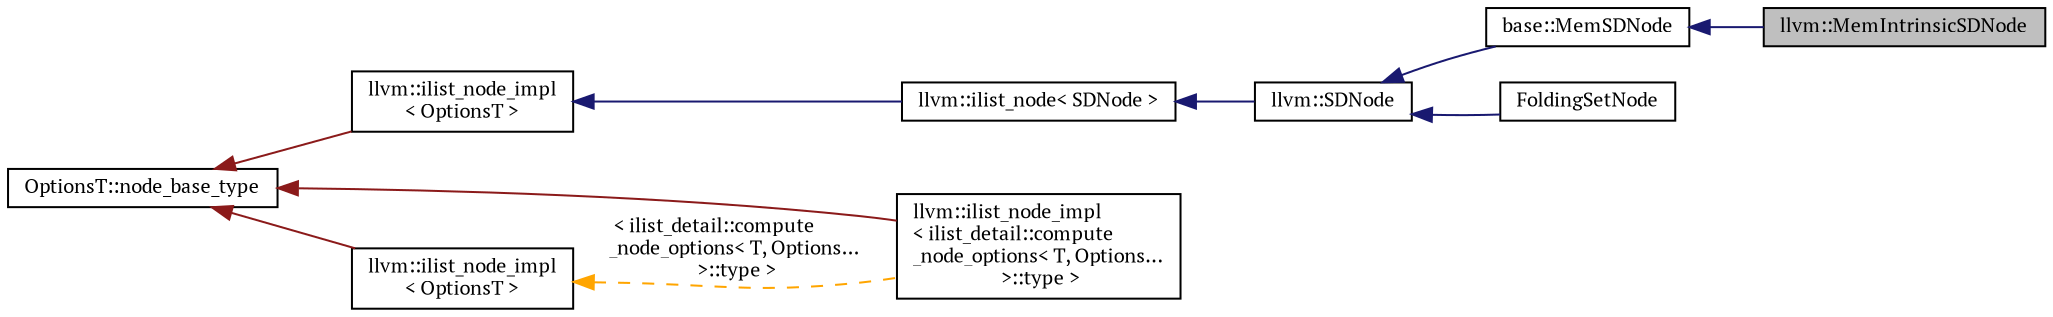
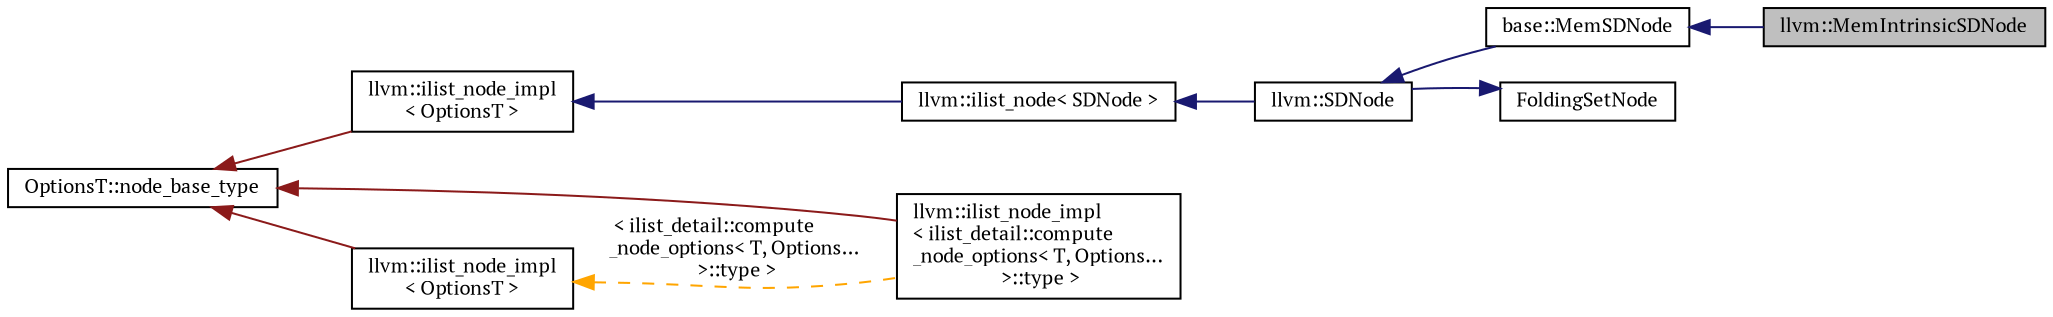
(1466, 115) -> (1446, 88)
